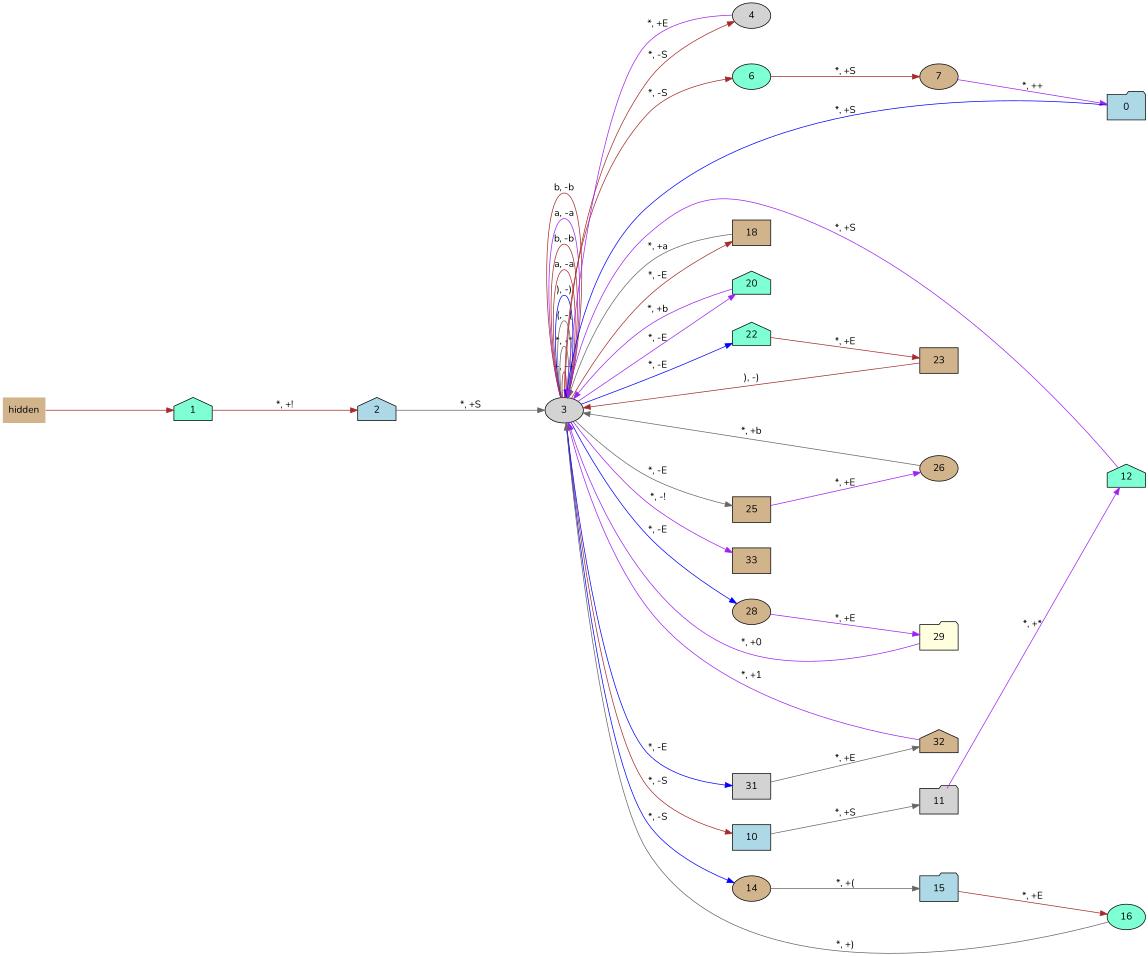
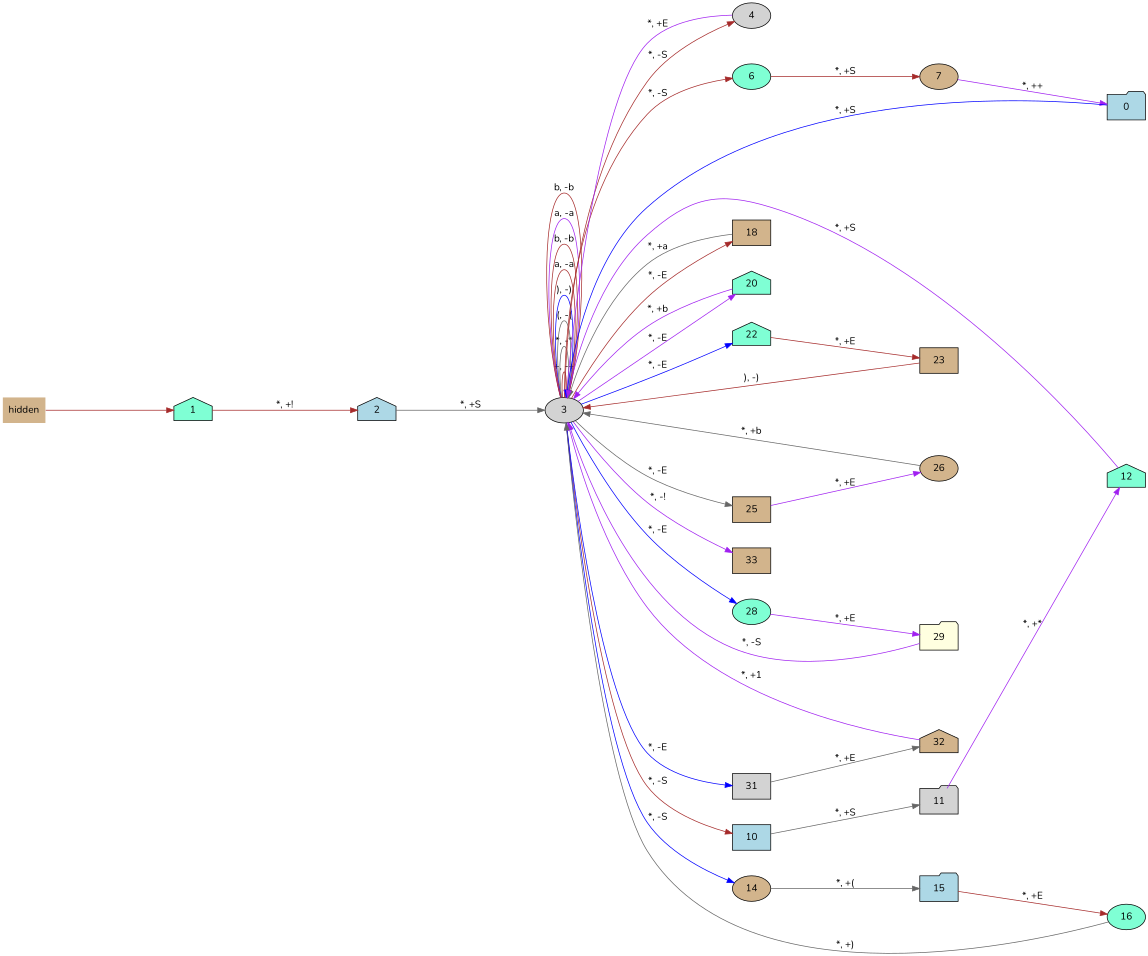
(752, 612) -> (752, 612)
(752, 643) -> (752, 643)
